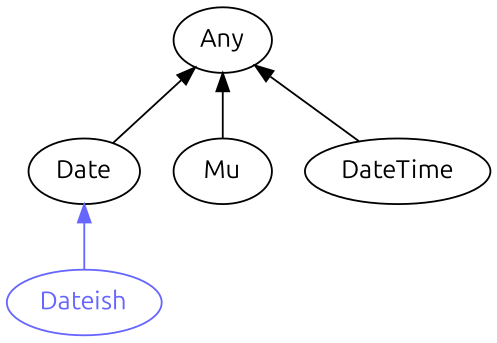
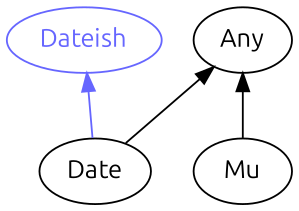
(398, 171) -> none
(84, 246) -> (91, 115)
